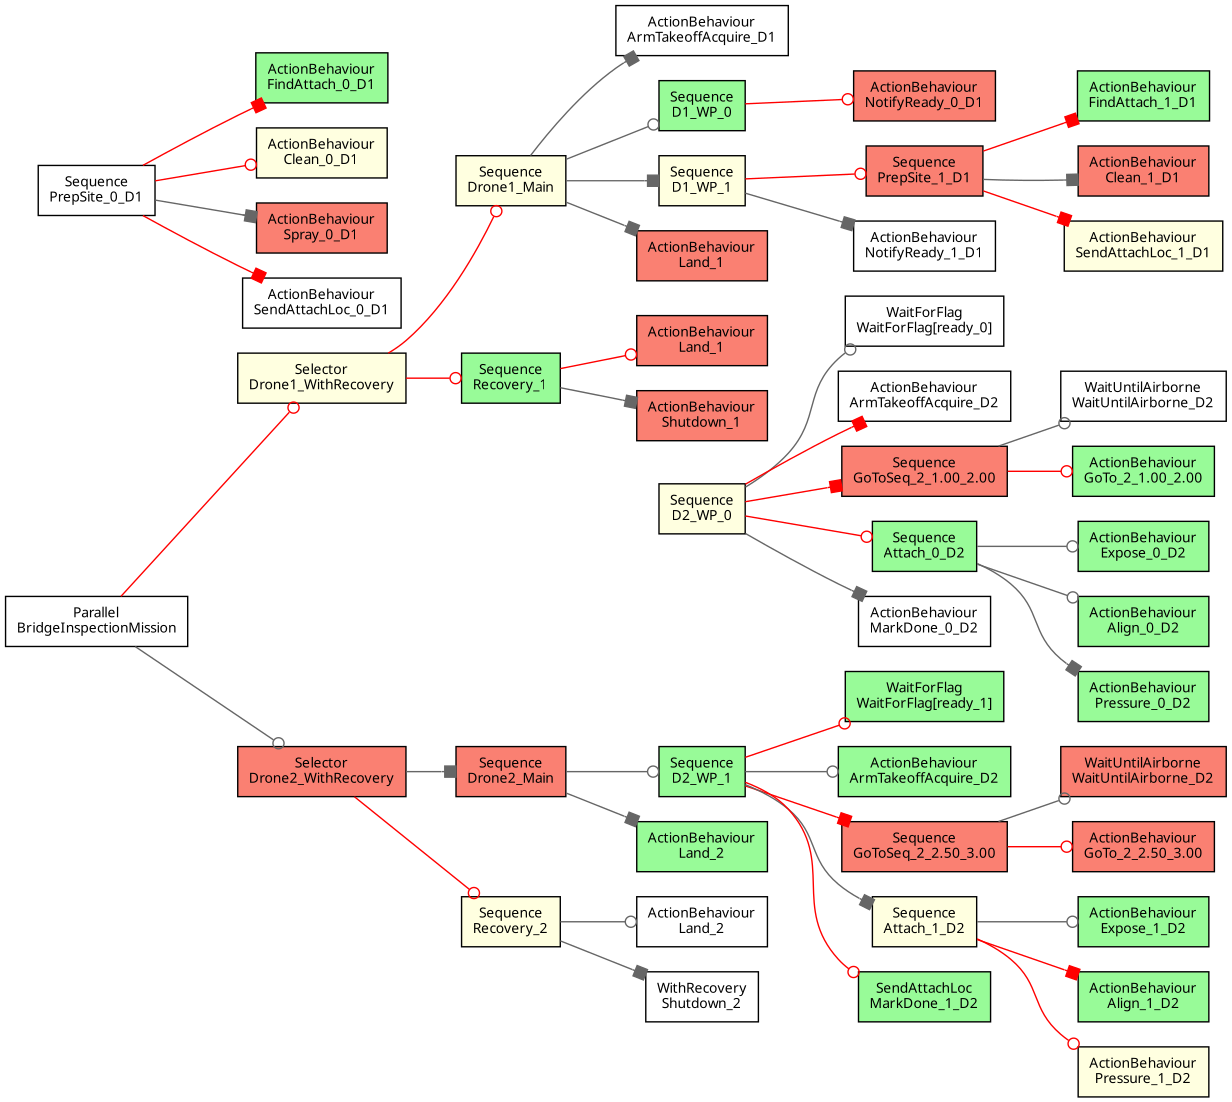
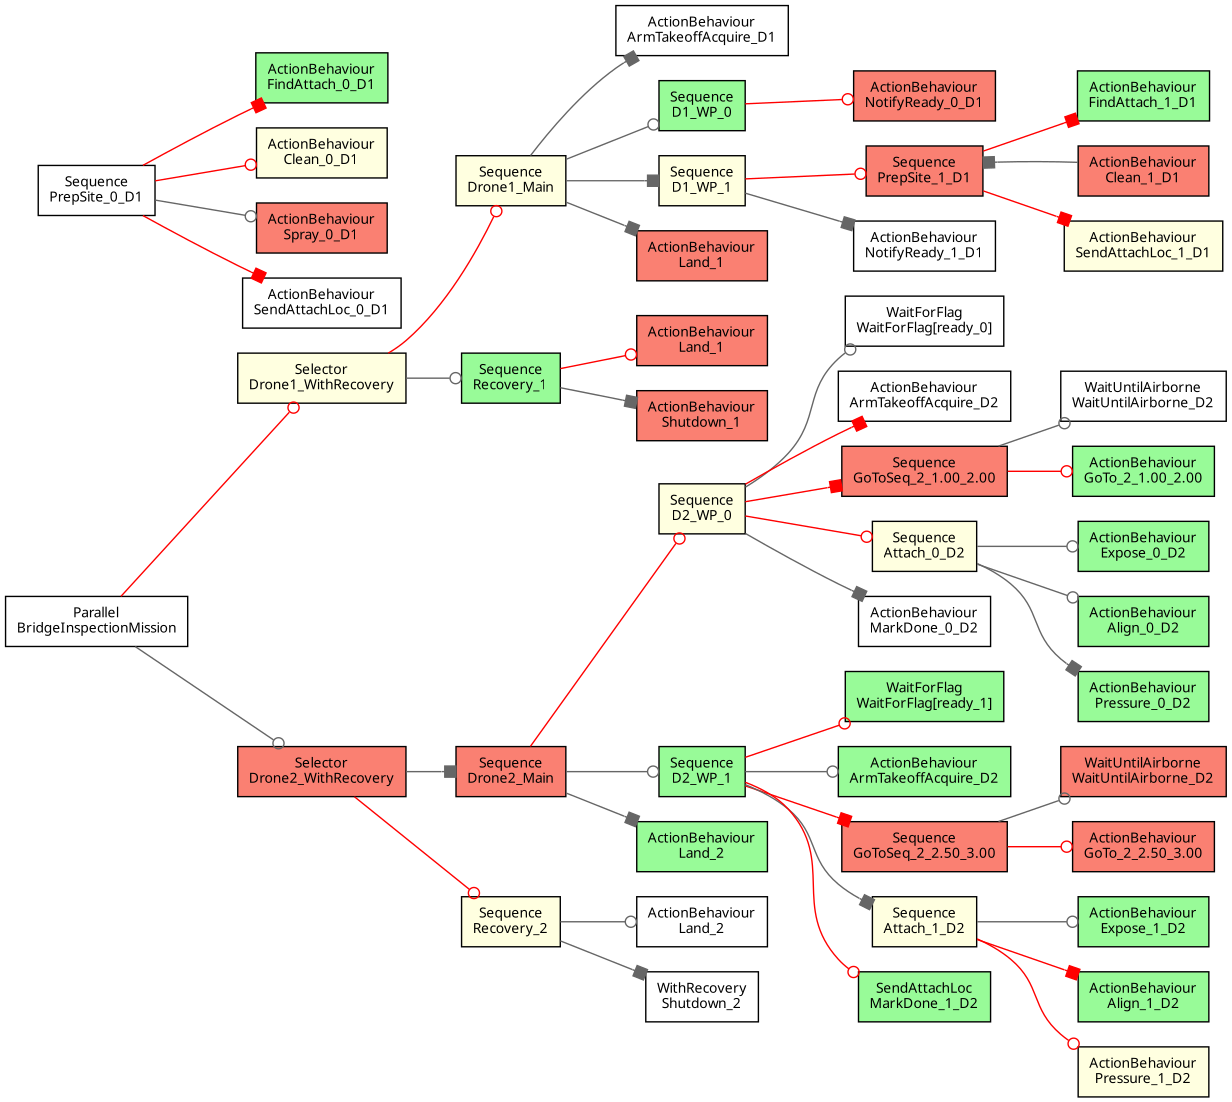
(1024, 180) -> (1038, 162)
(200, 208) -> (200, 208)
(428, 378) -> (428, 378)
(925, 546) -> (925, 546)
none -> (603, 645)
